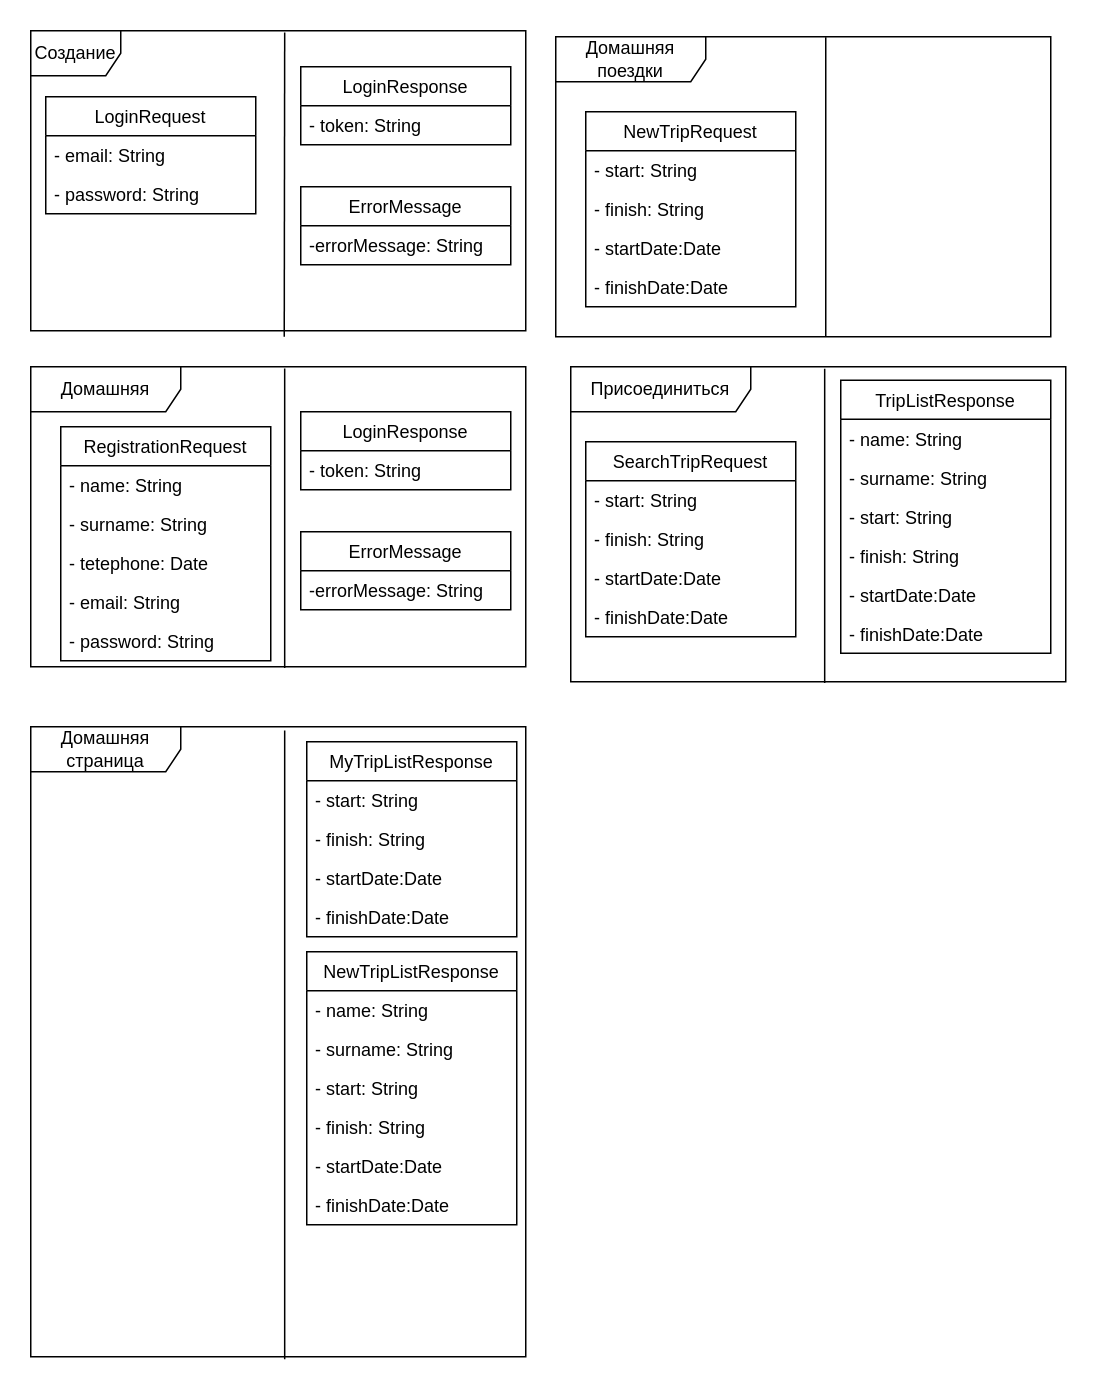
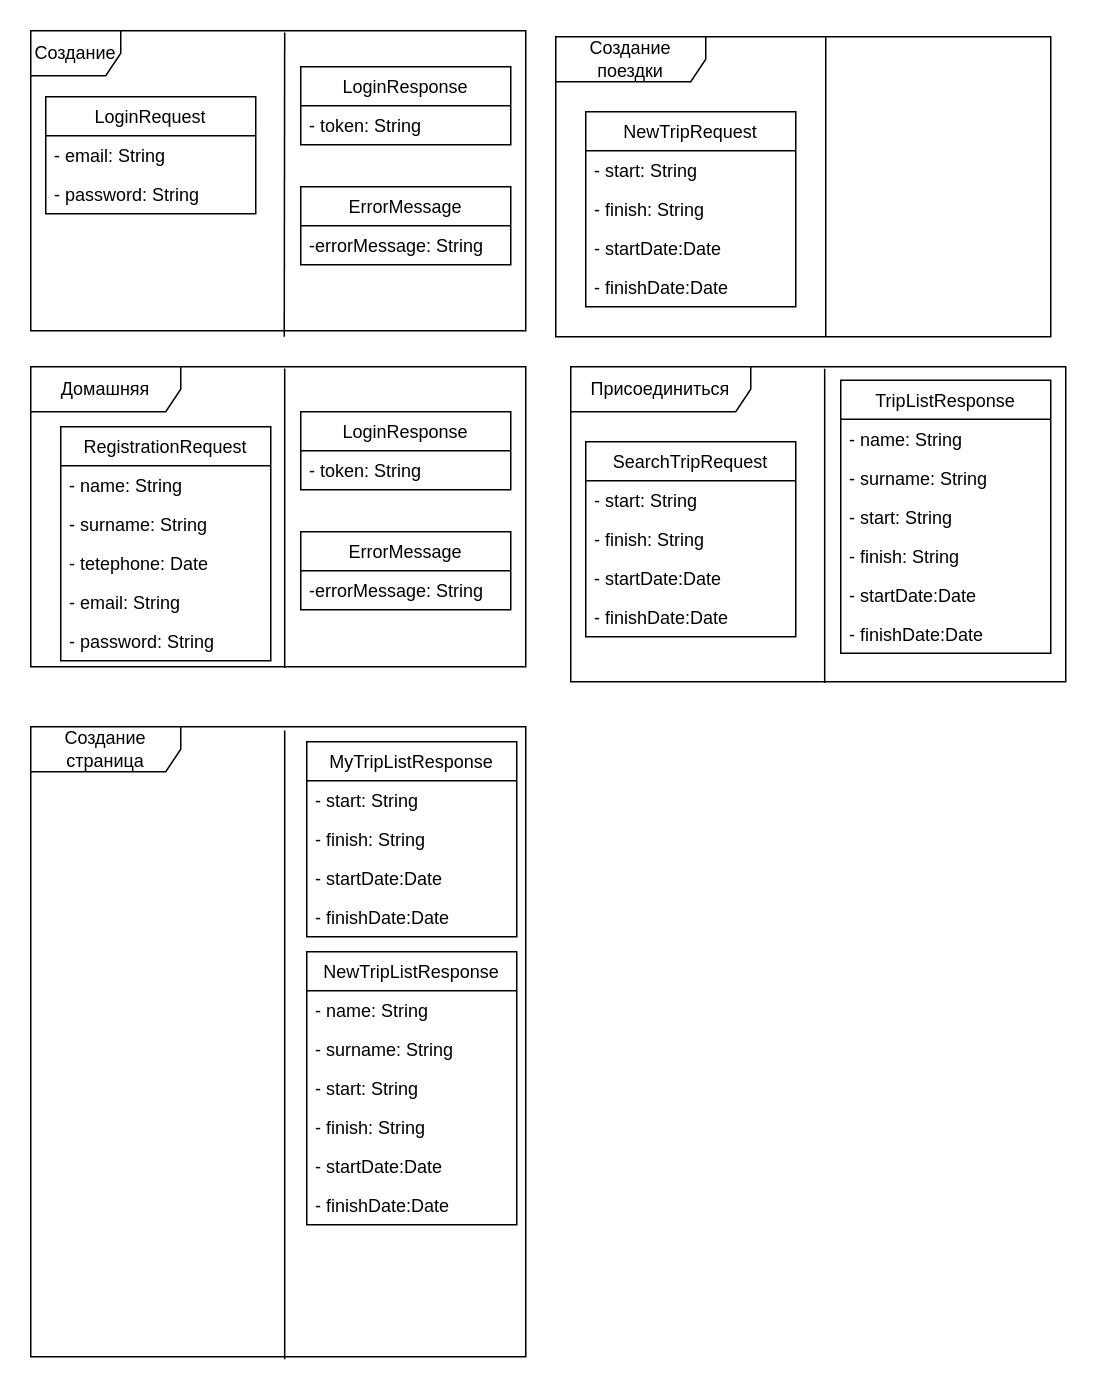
(631, 59) -> (631, 59)
(106, 749) -> (106, 749)
